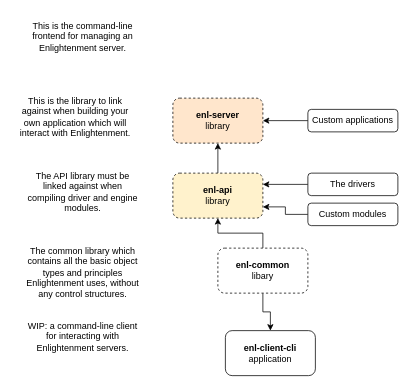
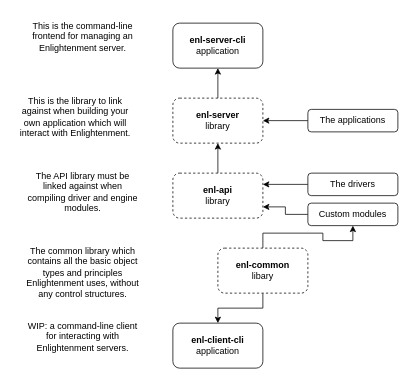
none -> (218, 45)
none -> (218, 74)
(218, 120) -> (218, 120)
(353, 120) -> (353, 120)
(218, 195) -> (218, 195)
(218, 224) -> (338, 240)
(270, 353) -> (218, 345)
